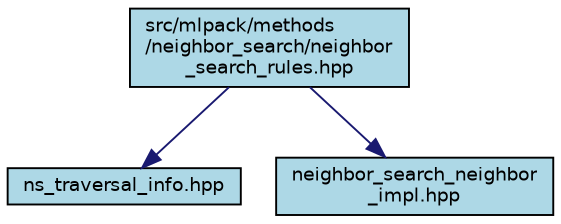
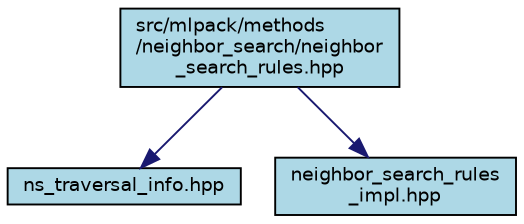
(415, 186) -> (396, 186)
